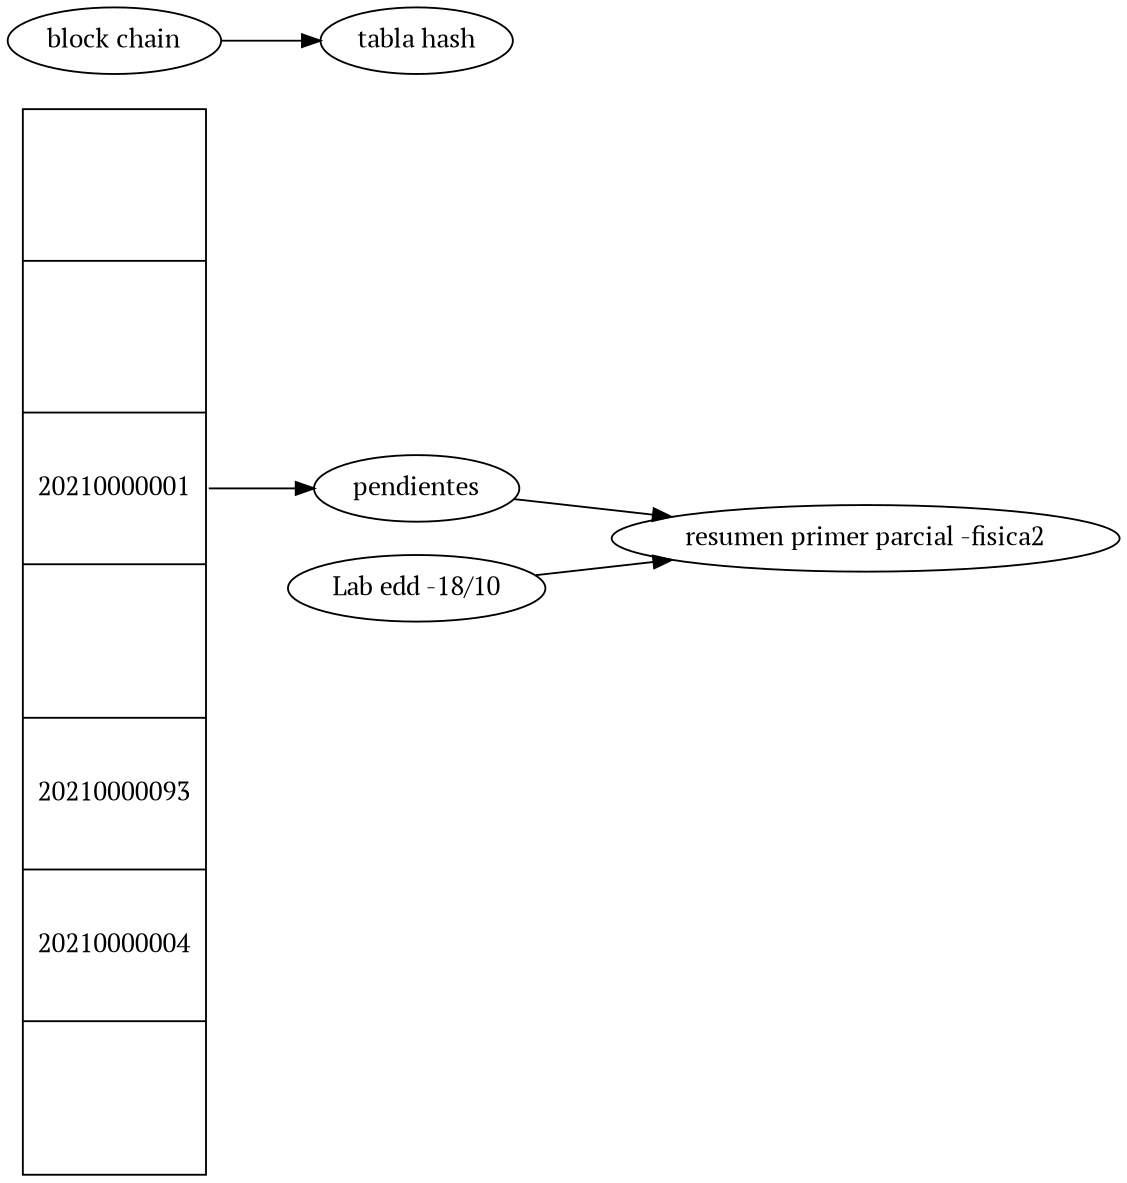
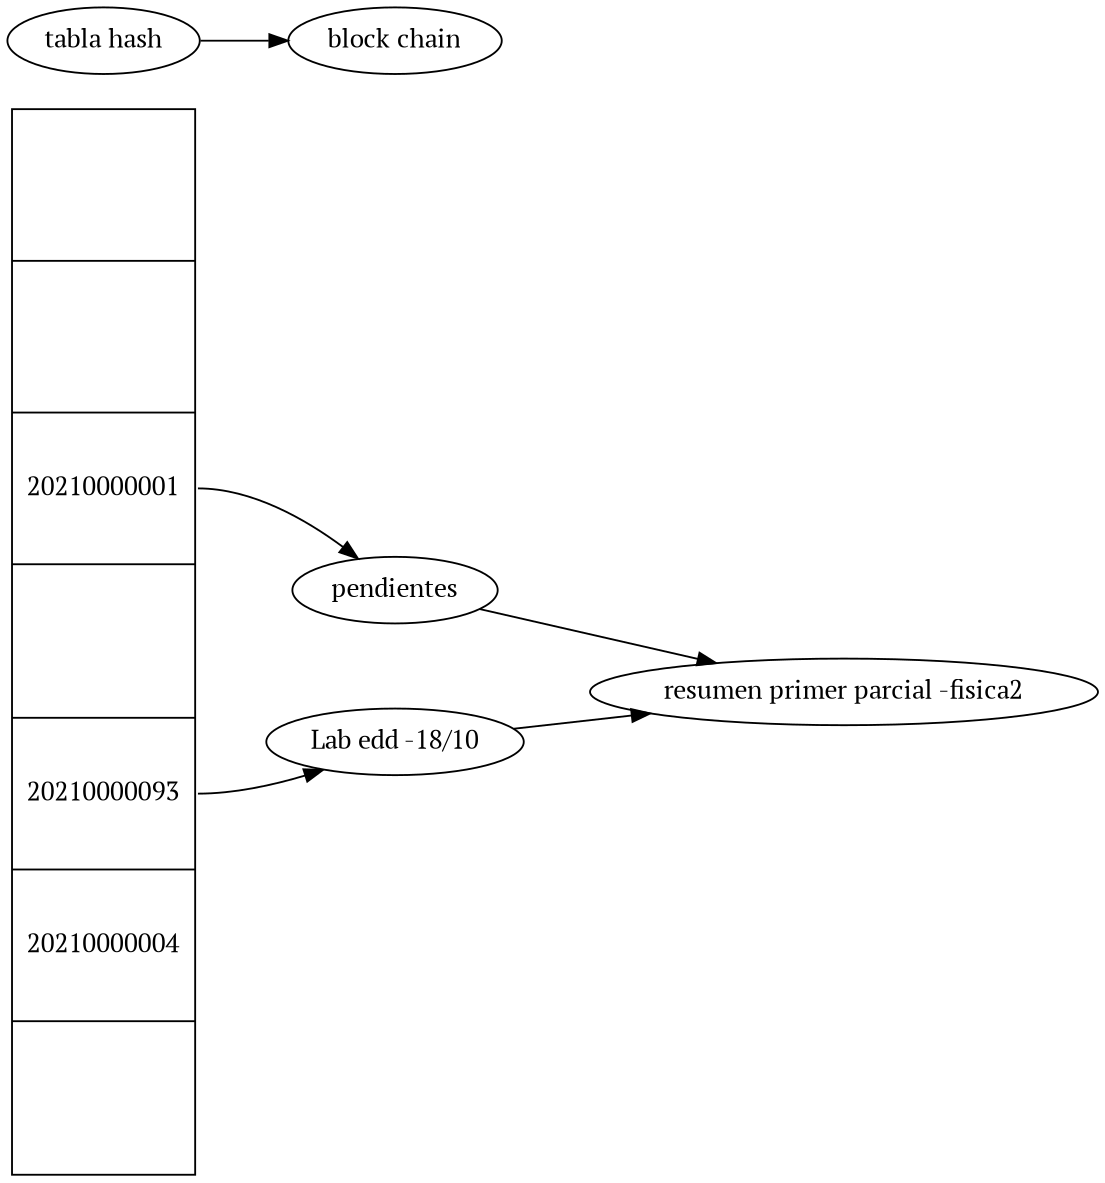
(262, 41) -> (235, 41)
none -> (252, 788)
